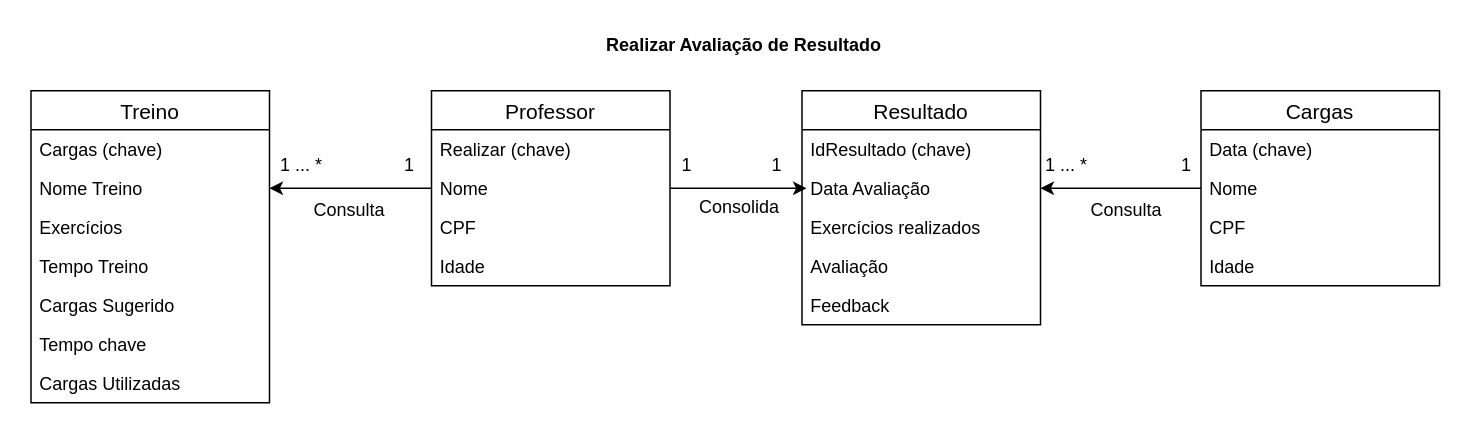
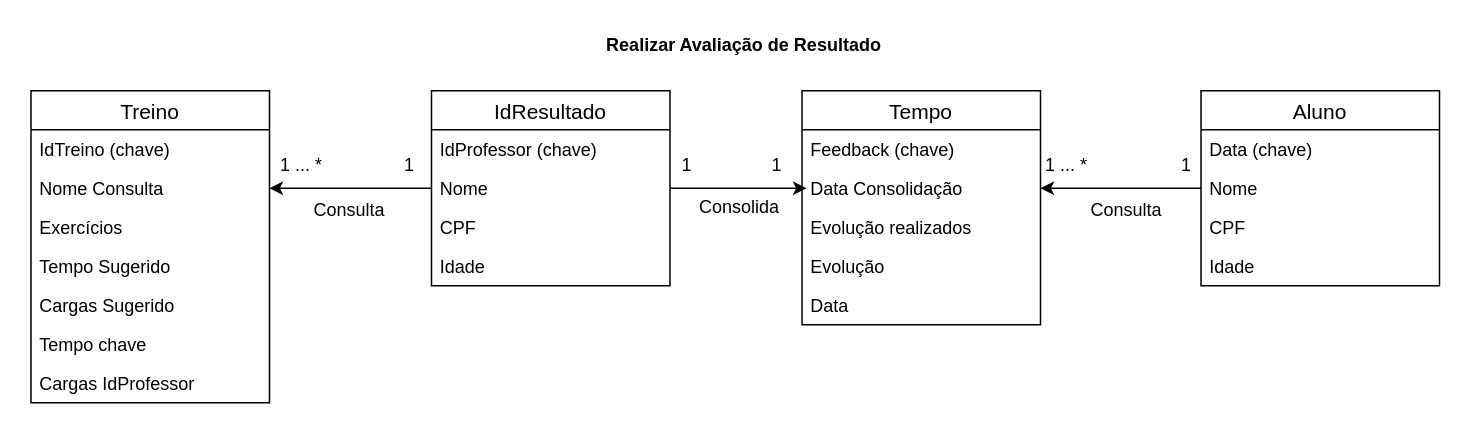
(550, 112) -> (550, 112)
(920, 112) -> (920, 112)
(1319, 112) -> (1319, 112)
(107, 150) -> (115, 150)
(513, 150) -> (533, 150)
(901, 150) -> (888, 150)
(90, 189) -> (100, 189)
(874, 189) -> (889, 189)
(906, 228) -> (896, 228)
(95, 267) -> (105, 267)
(851, 267) -> (848, 267)
(850, 306) -> (830, 306)
(115, 384) -> (127, 384)
